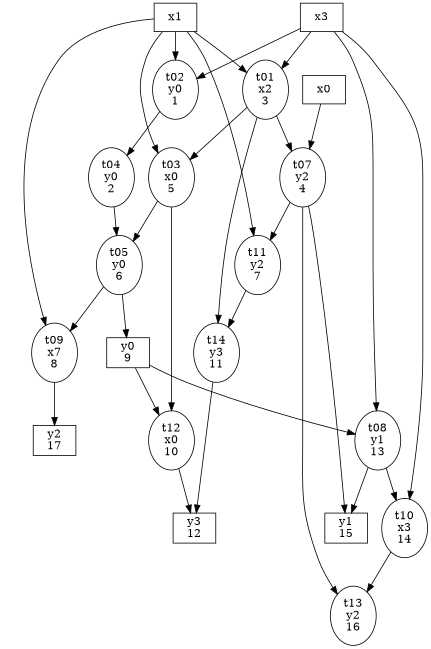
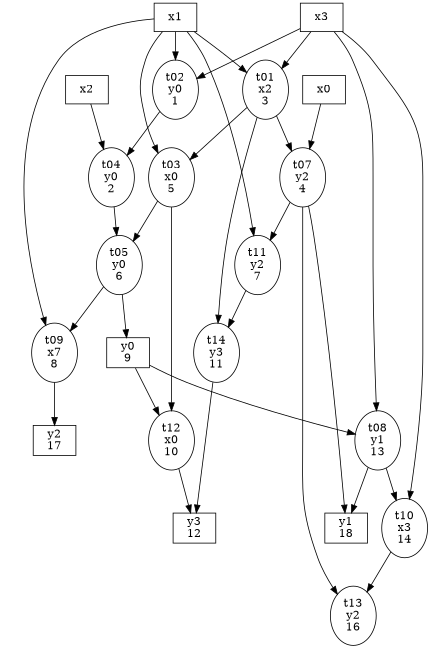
none -> (87, 90)
(346, 528) -> (346, 528)
